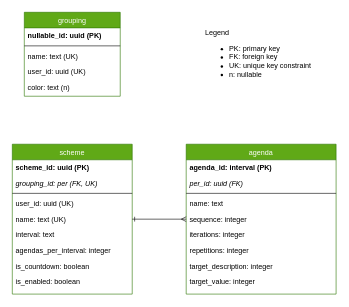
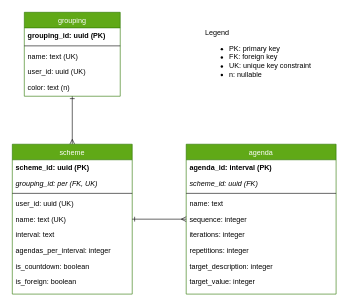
(64, 36) -> (66, 36)
none -> (72, 121)
(219, 184) -> (225, 184)
(49, 282) -> (49, 282)
